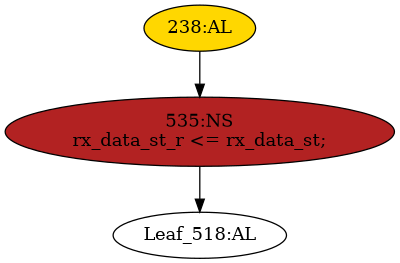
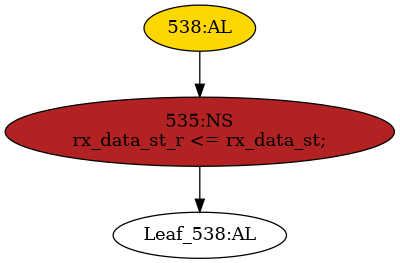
(200, 28) -> (200, 28)
(200, 235) -> (200, 235)
